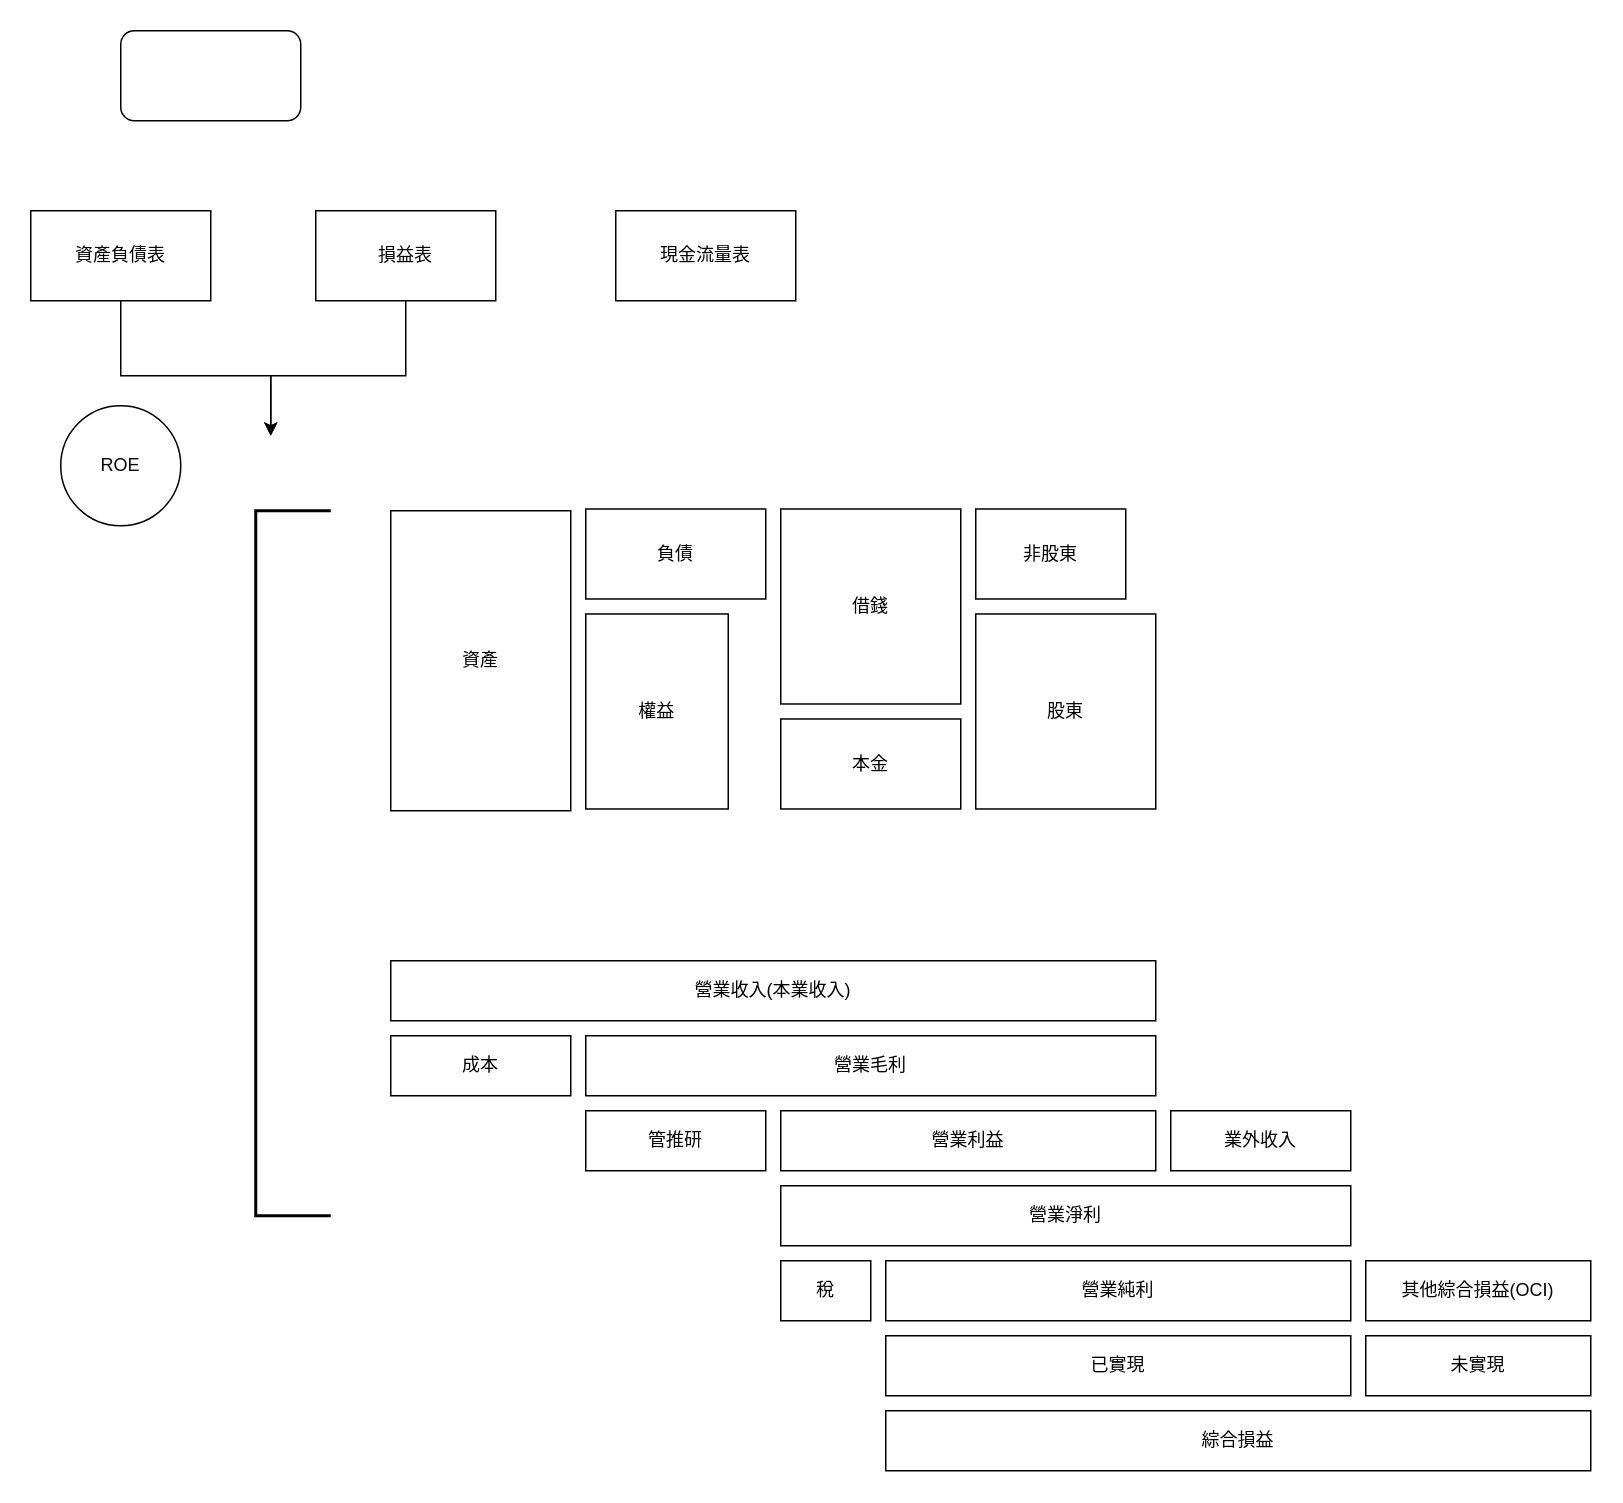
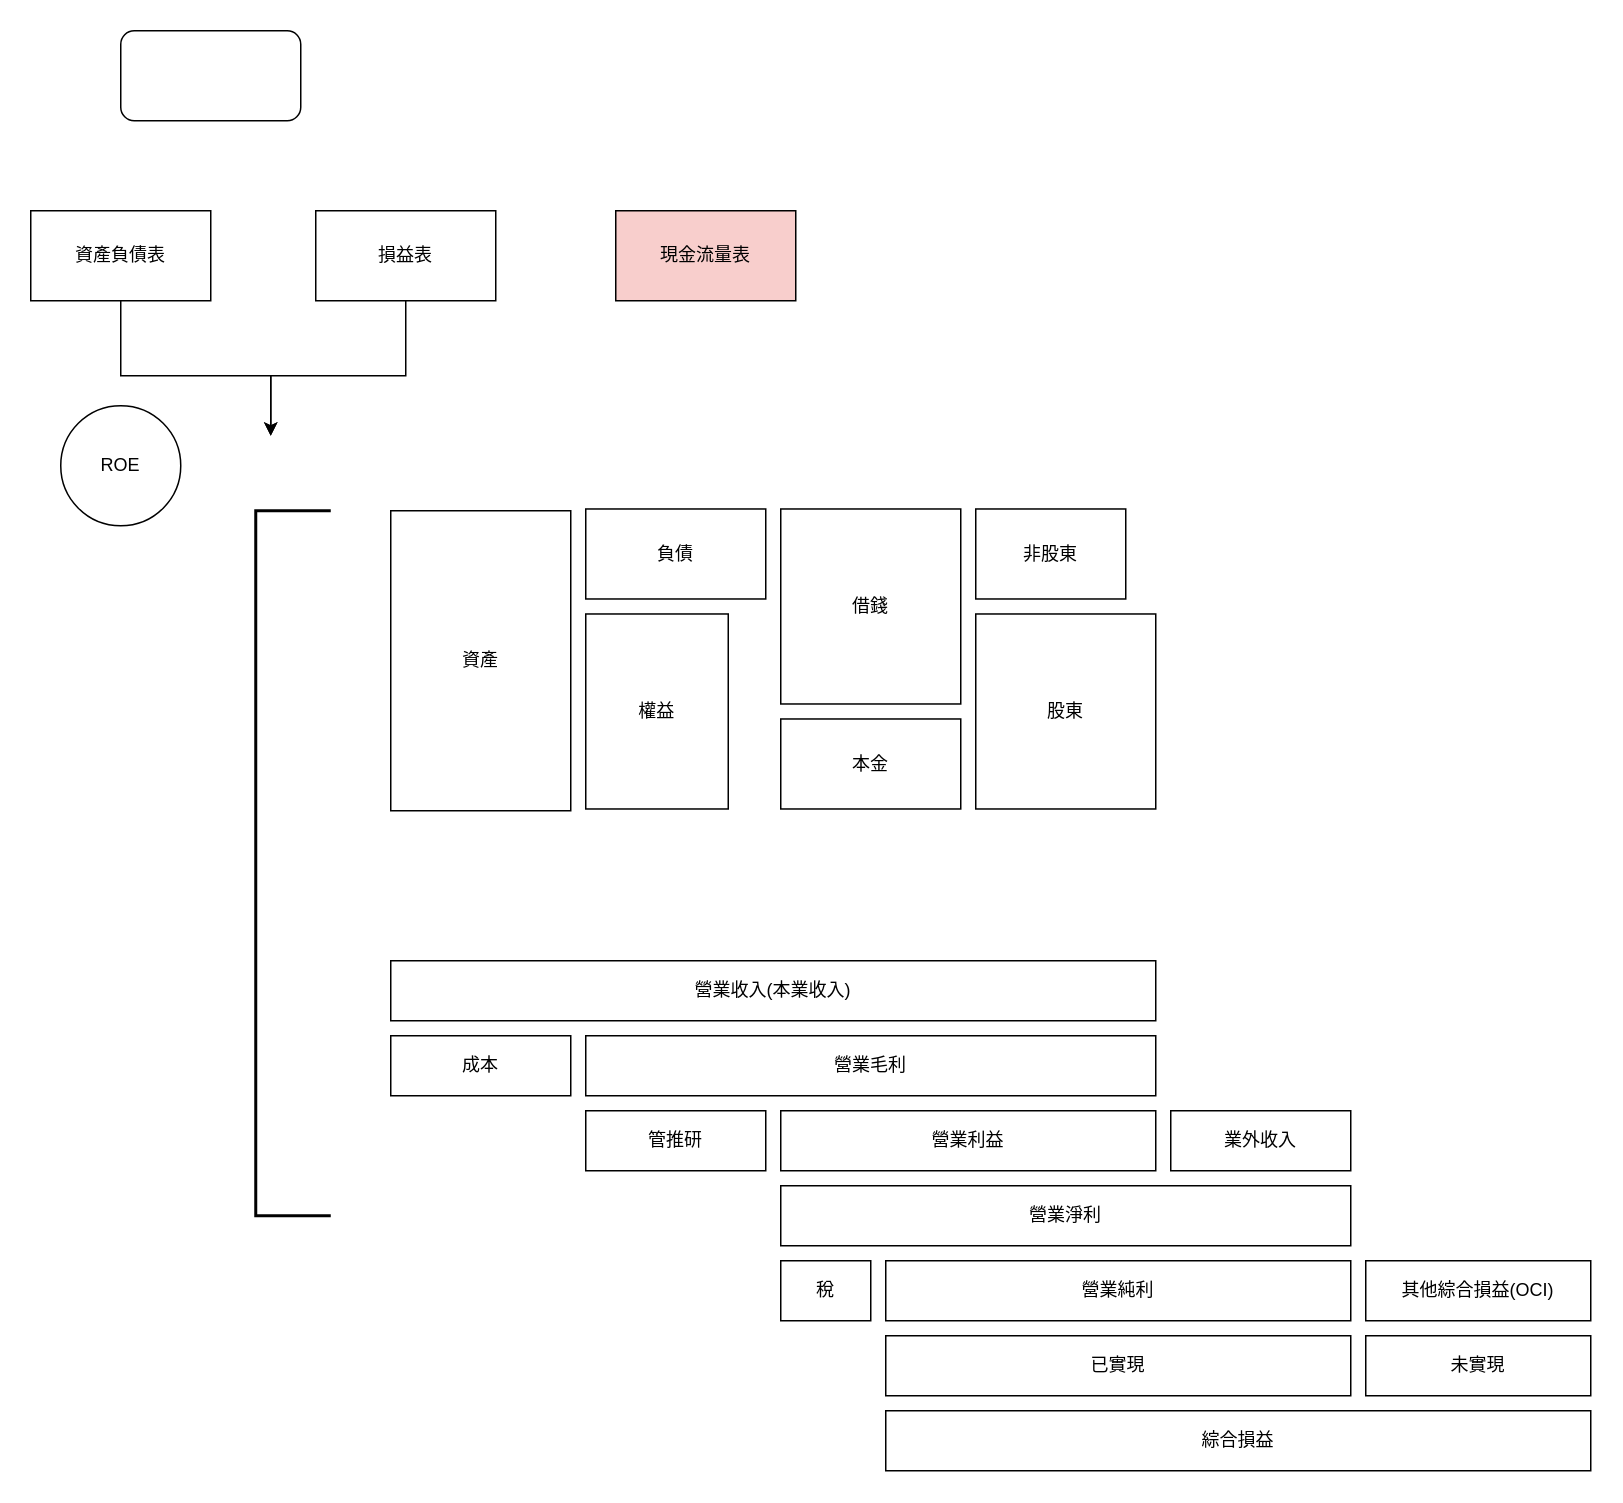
(706, 256) -> (706, 256)
